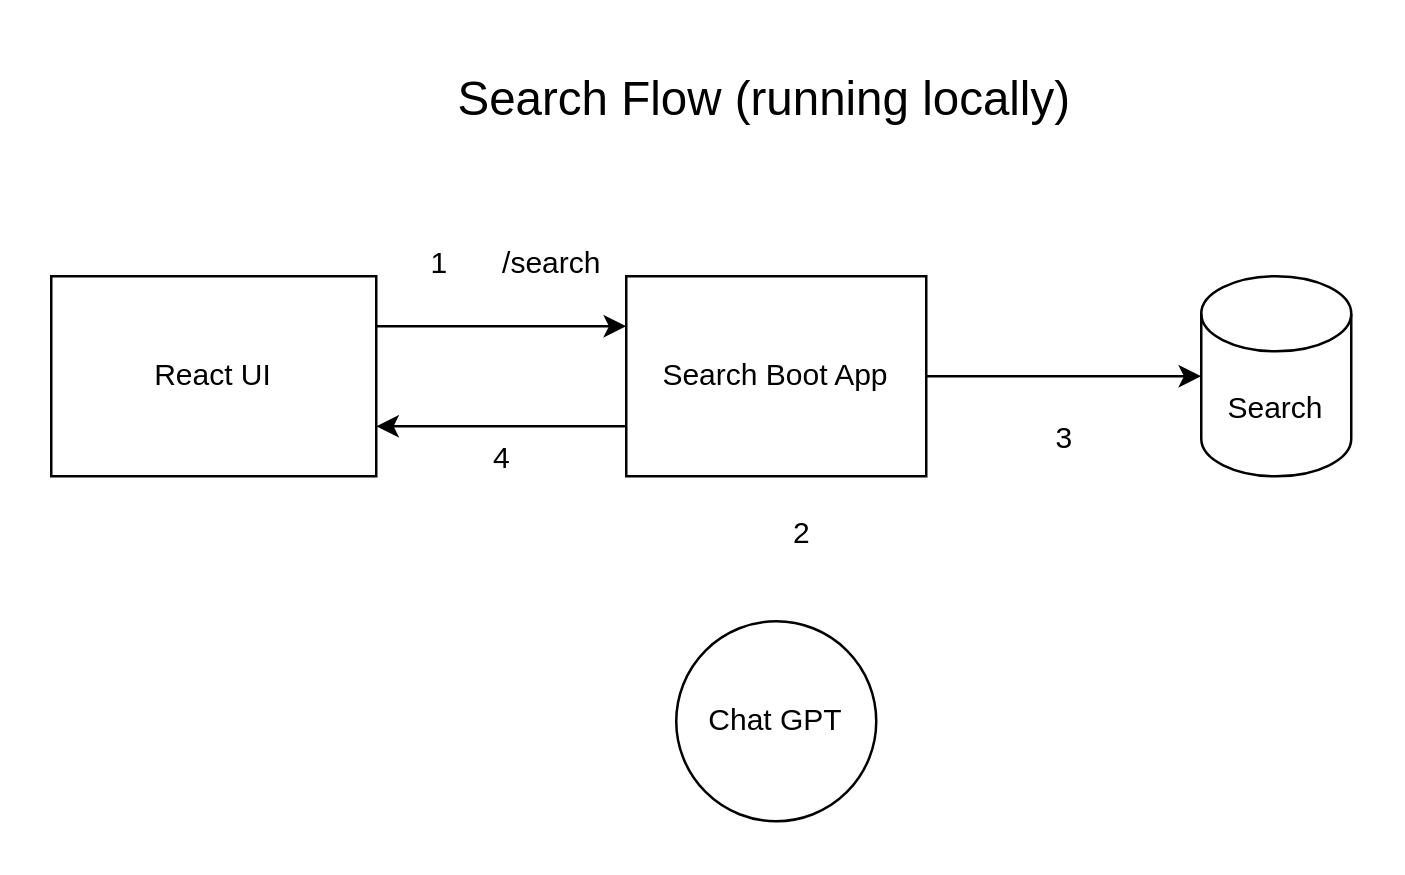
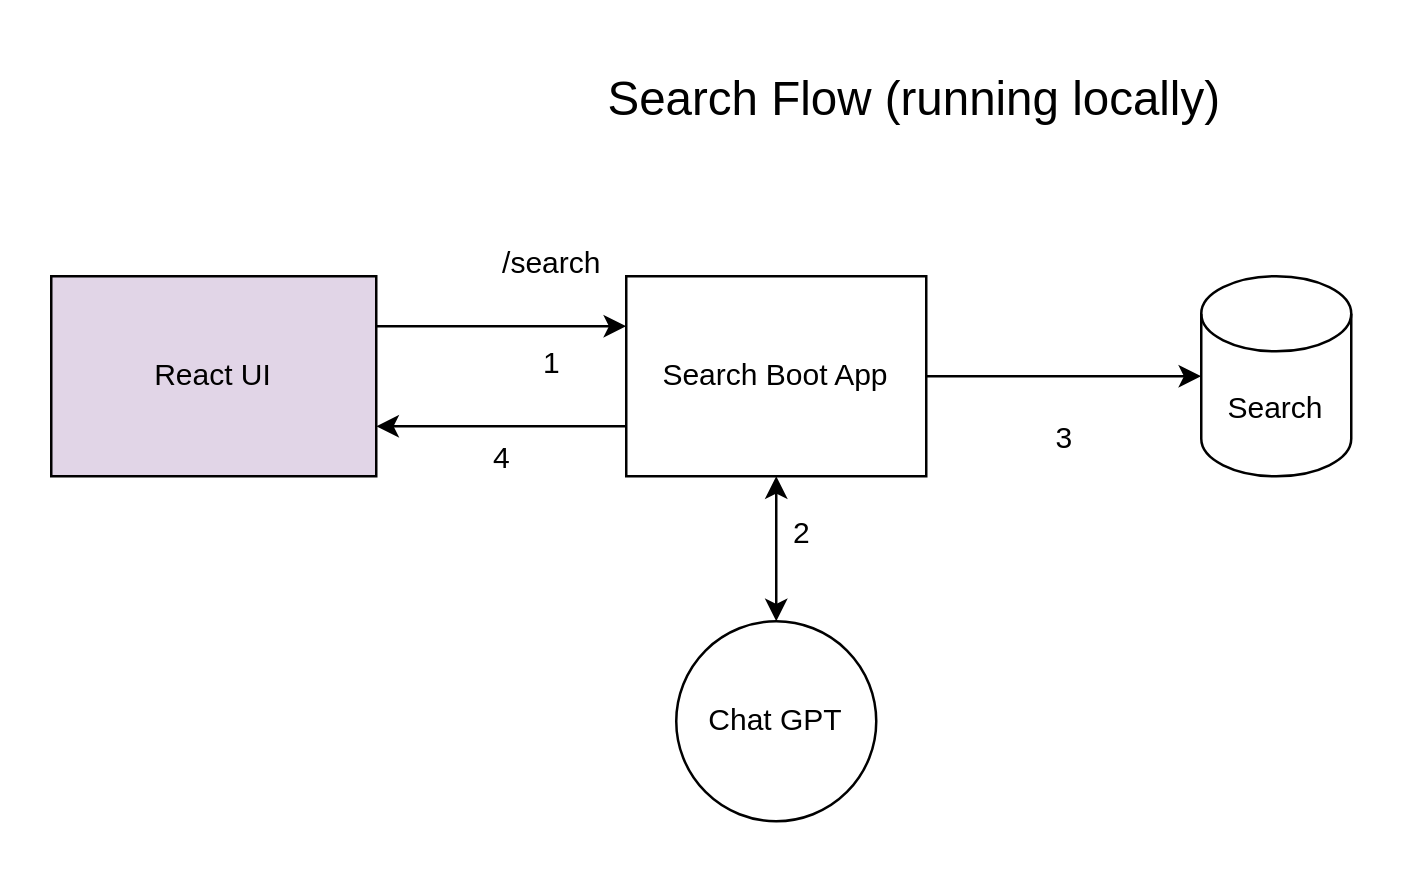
(764, 101) -> (914, 101)
(439, 264) -> (551, 364)
(214, 376) -> (214, 376)
none -> (776, 549)
